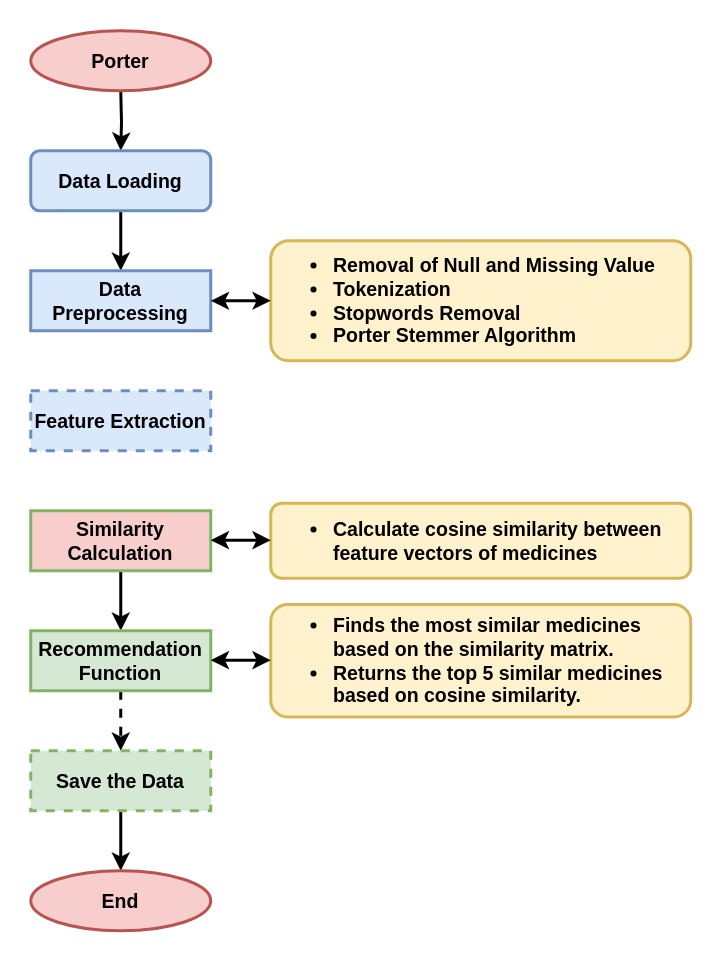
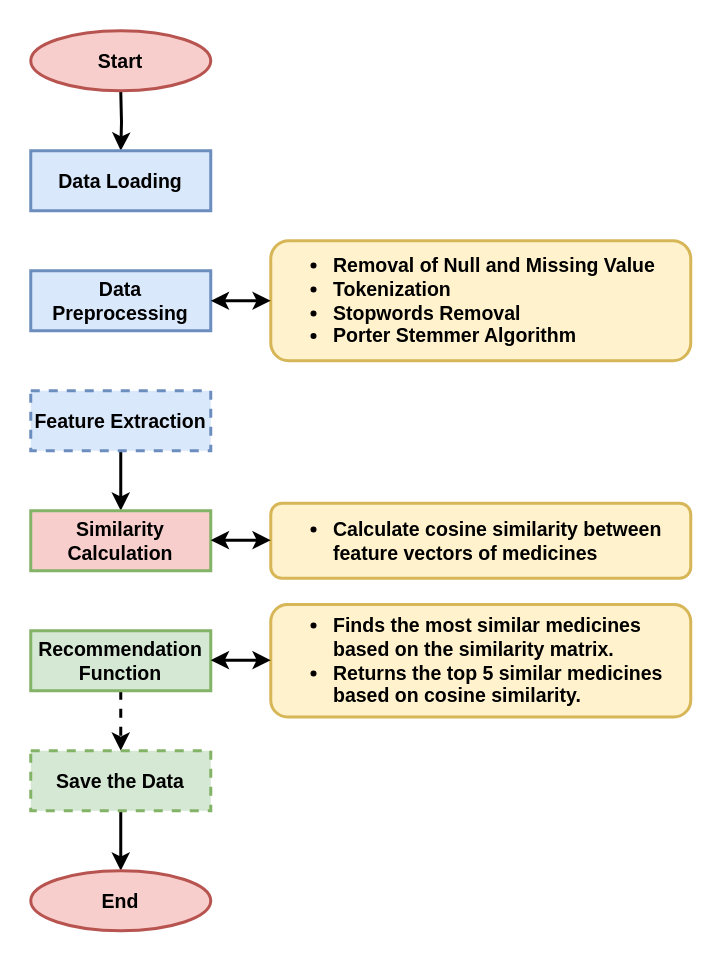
(121, 61) -> (121, 61)
(121, 181) -> (121, 181)
(121, 234) -> none
none -> (121, 474)
(121, 594) -> none
